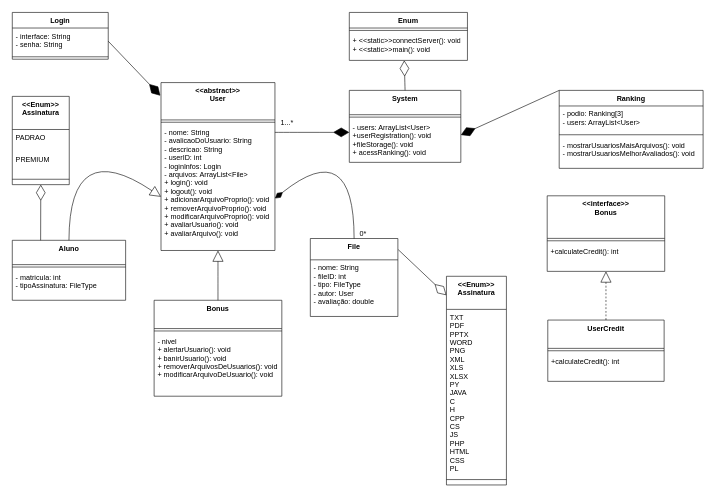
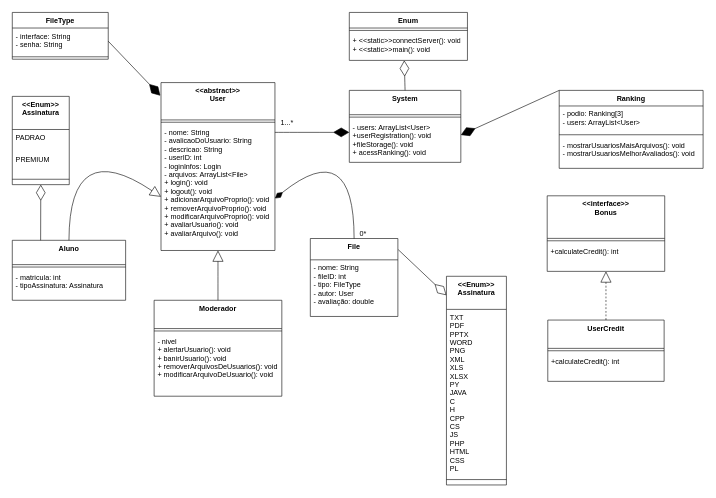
(60, 21) -> (60, 21)
(42, 278) -> (42, 278)
(218, 308) -> (218, 308)
